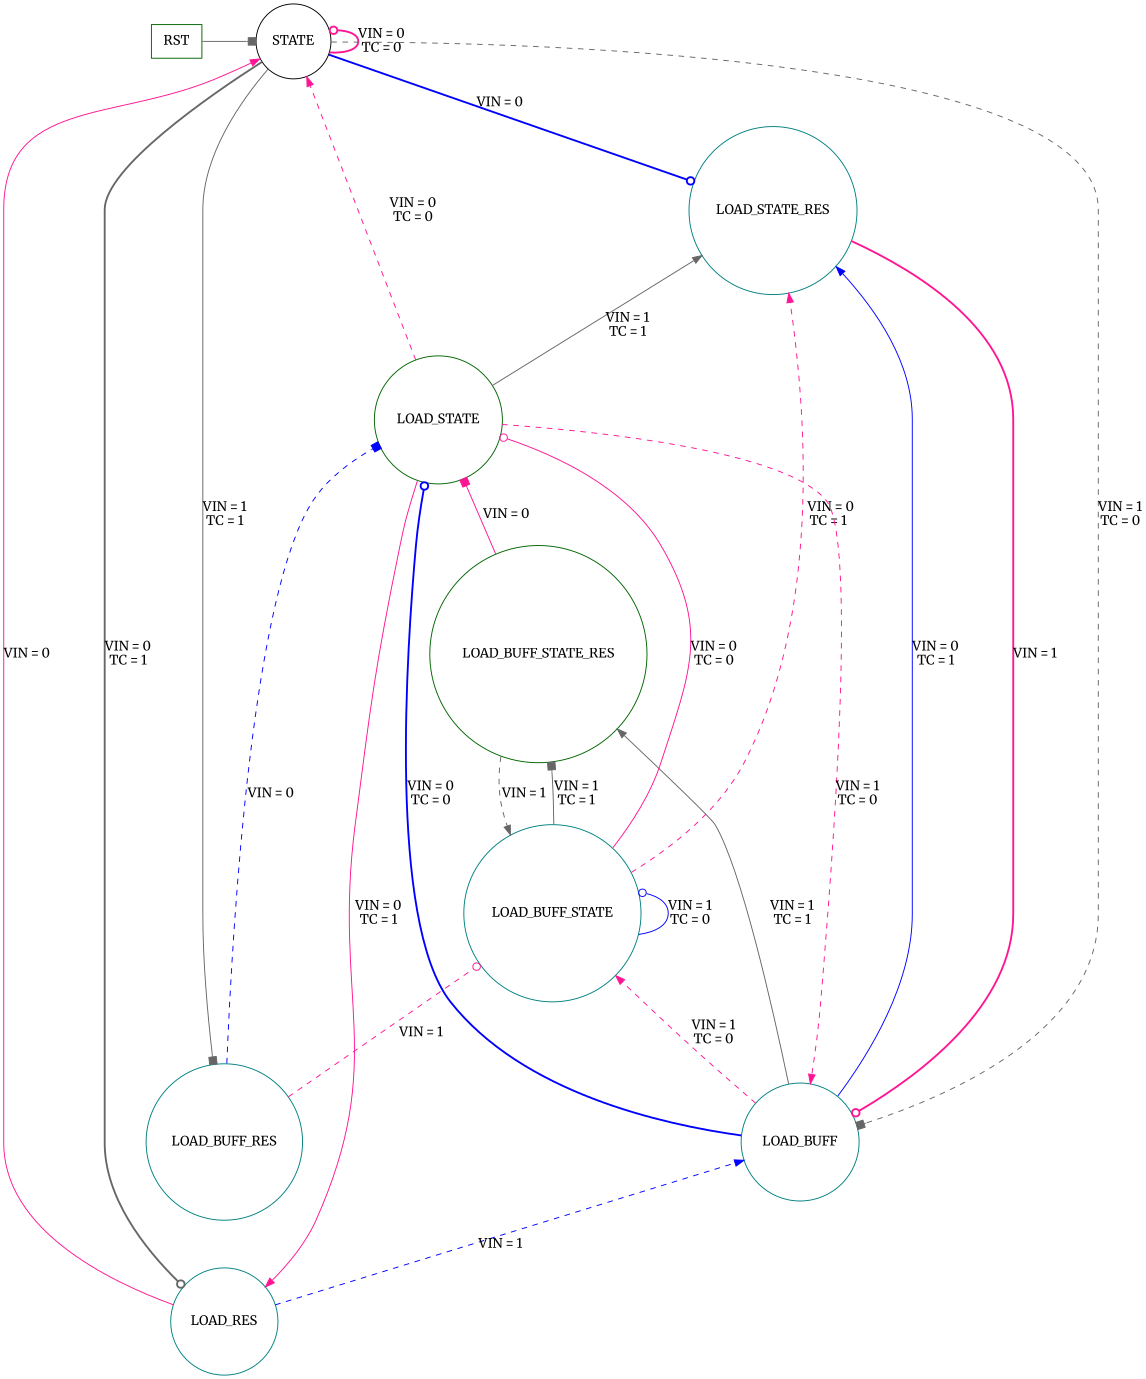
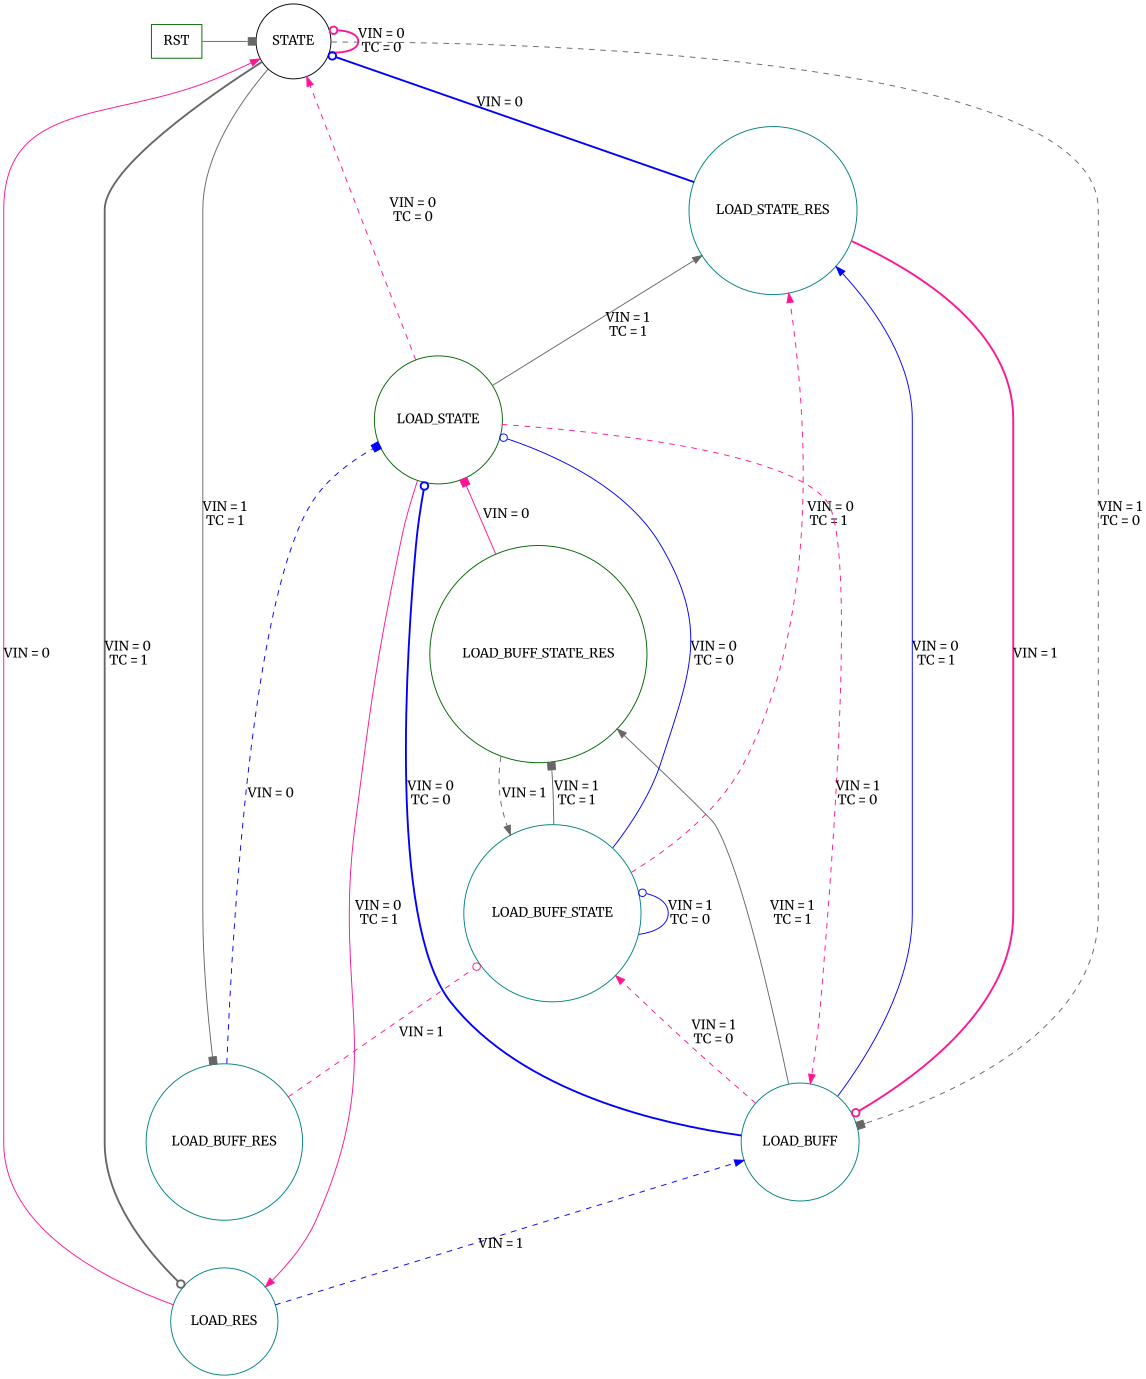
(508, 117) -> (515, 120)
(687, 607) -> (687, 607)
